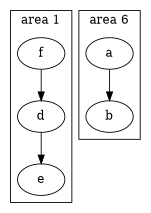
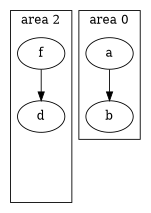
(41, 21) -> (41, 21)
(110, 21) -> (110, 21)
(41, 180) -> none
